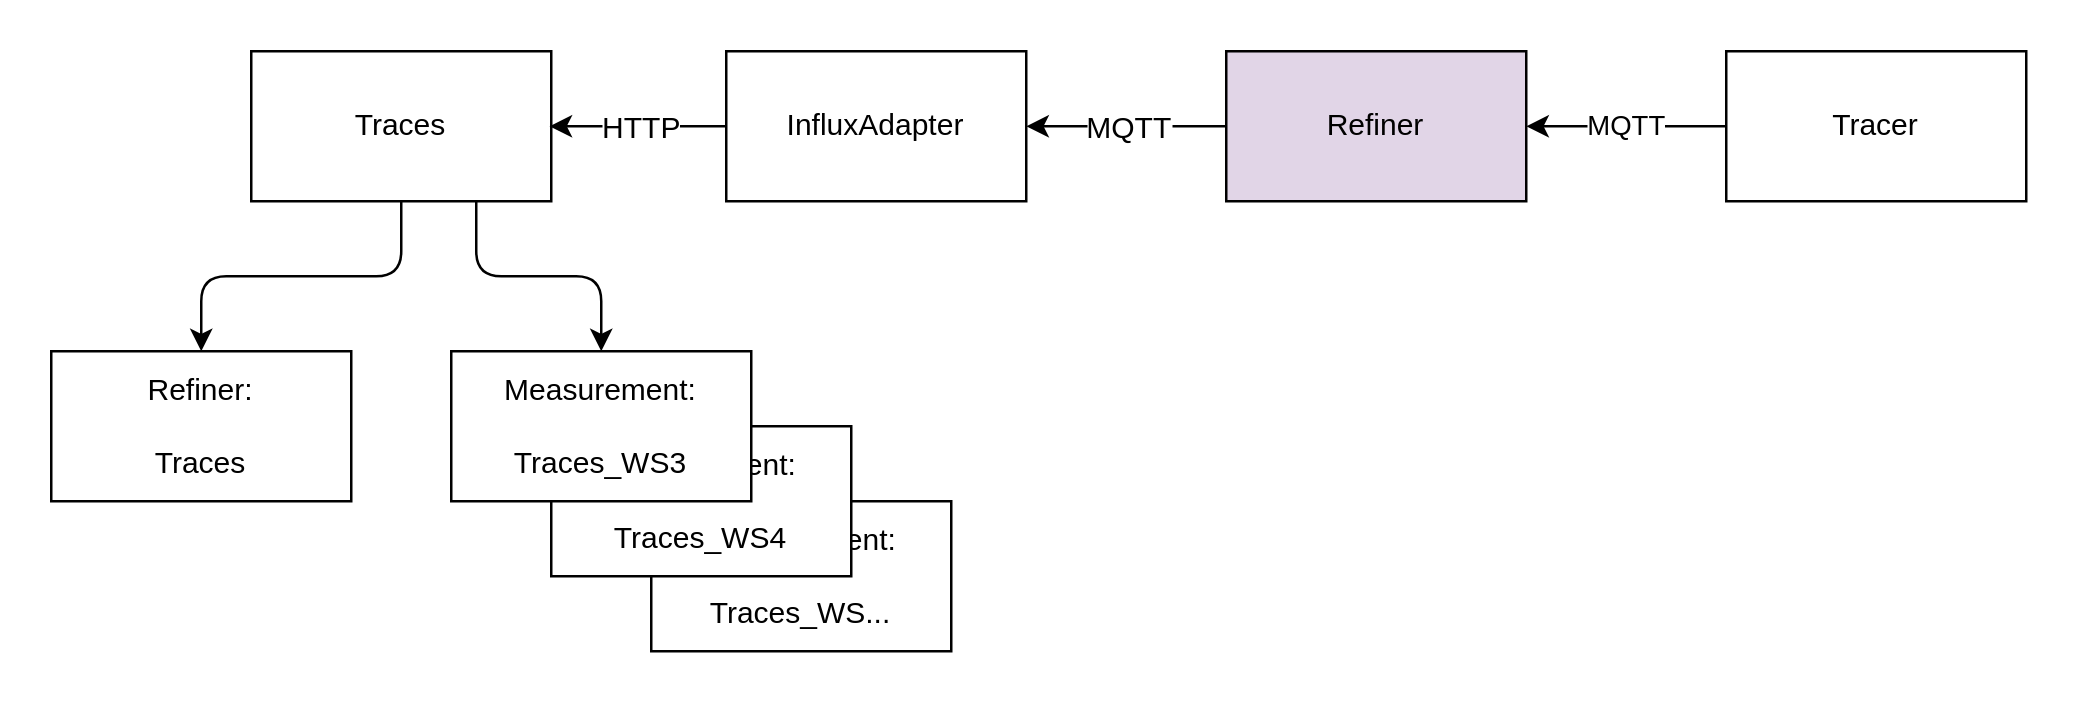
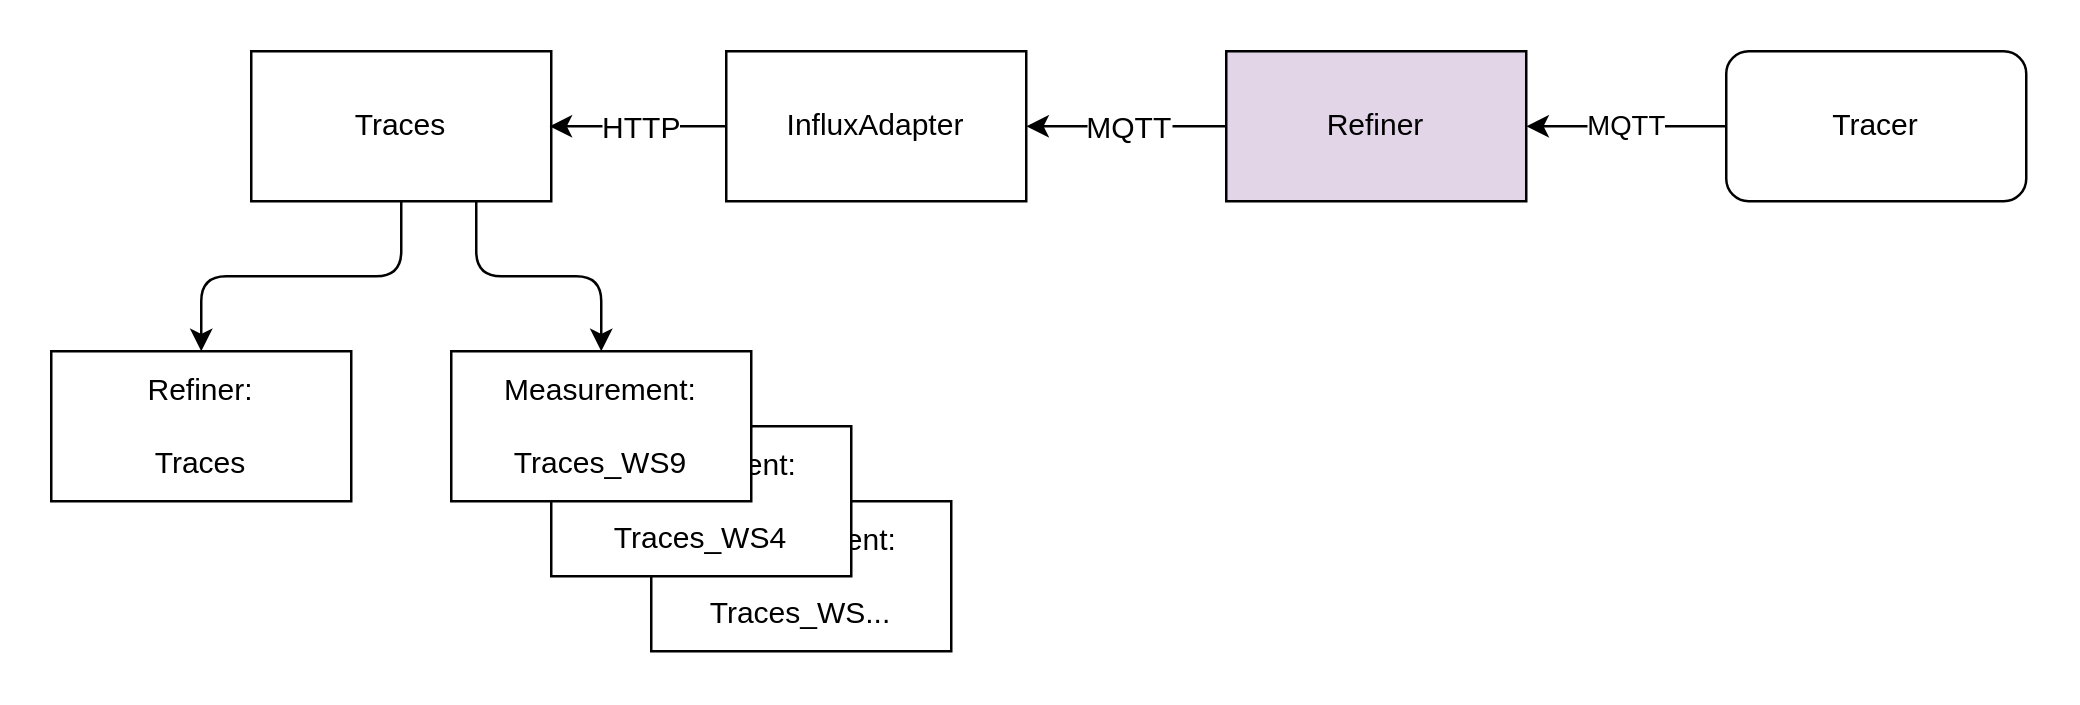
(1876, 126) -> (1876, 126)
(601, 426) -> (601, 426)
